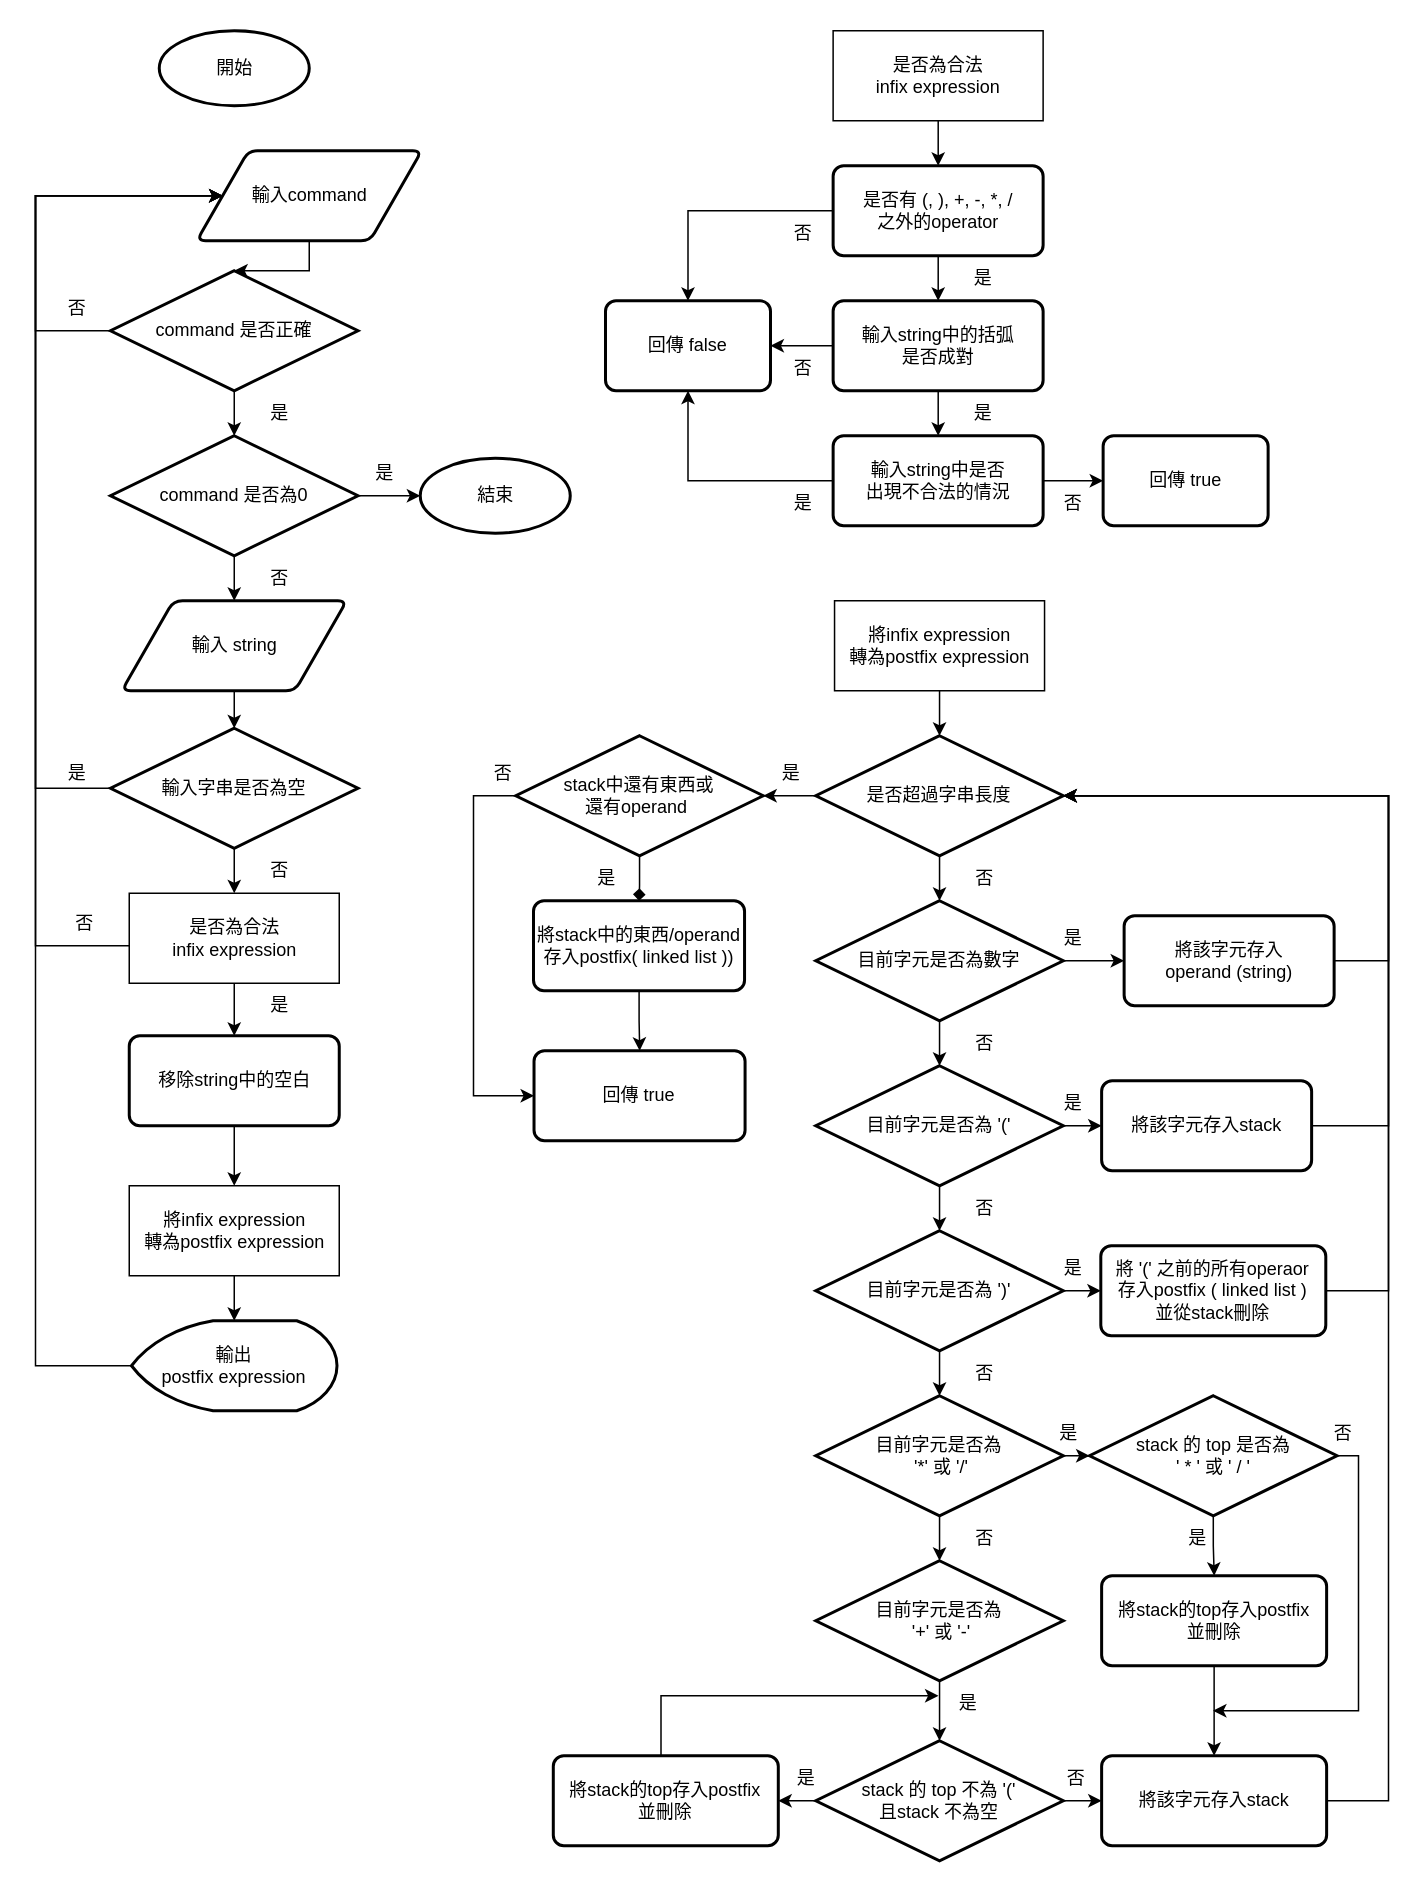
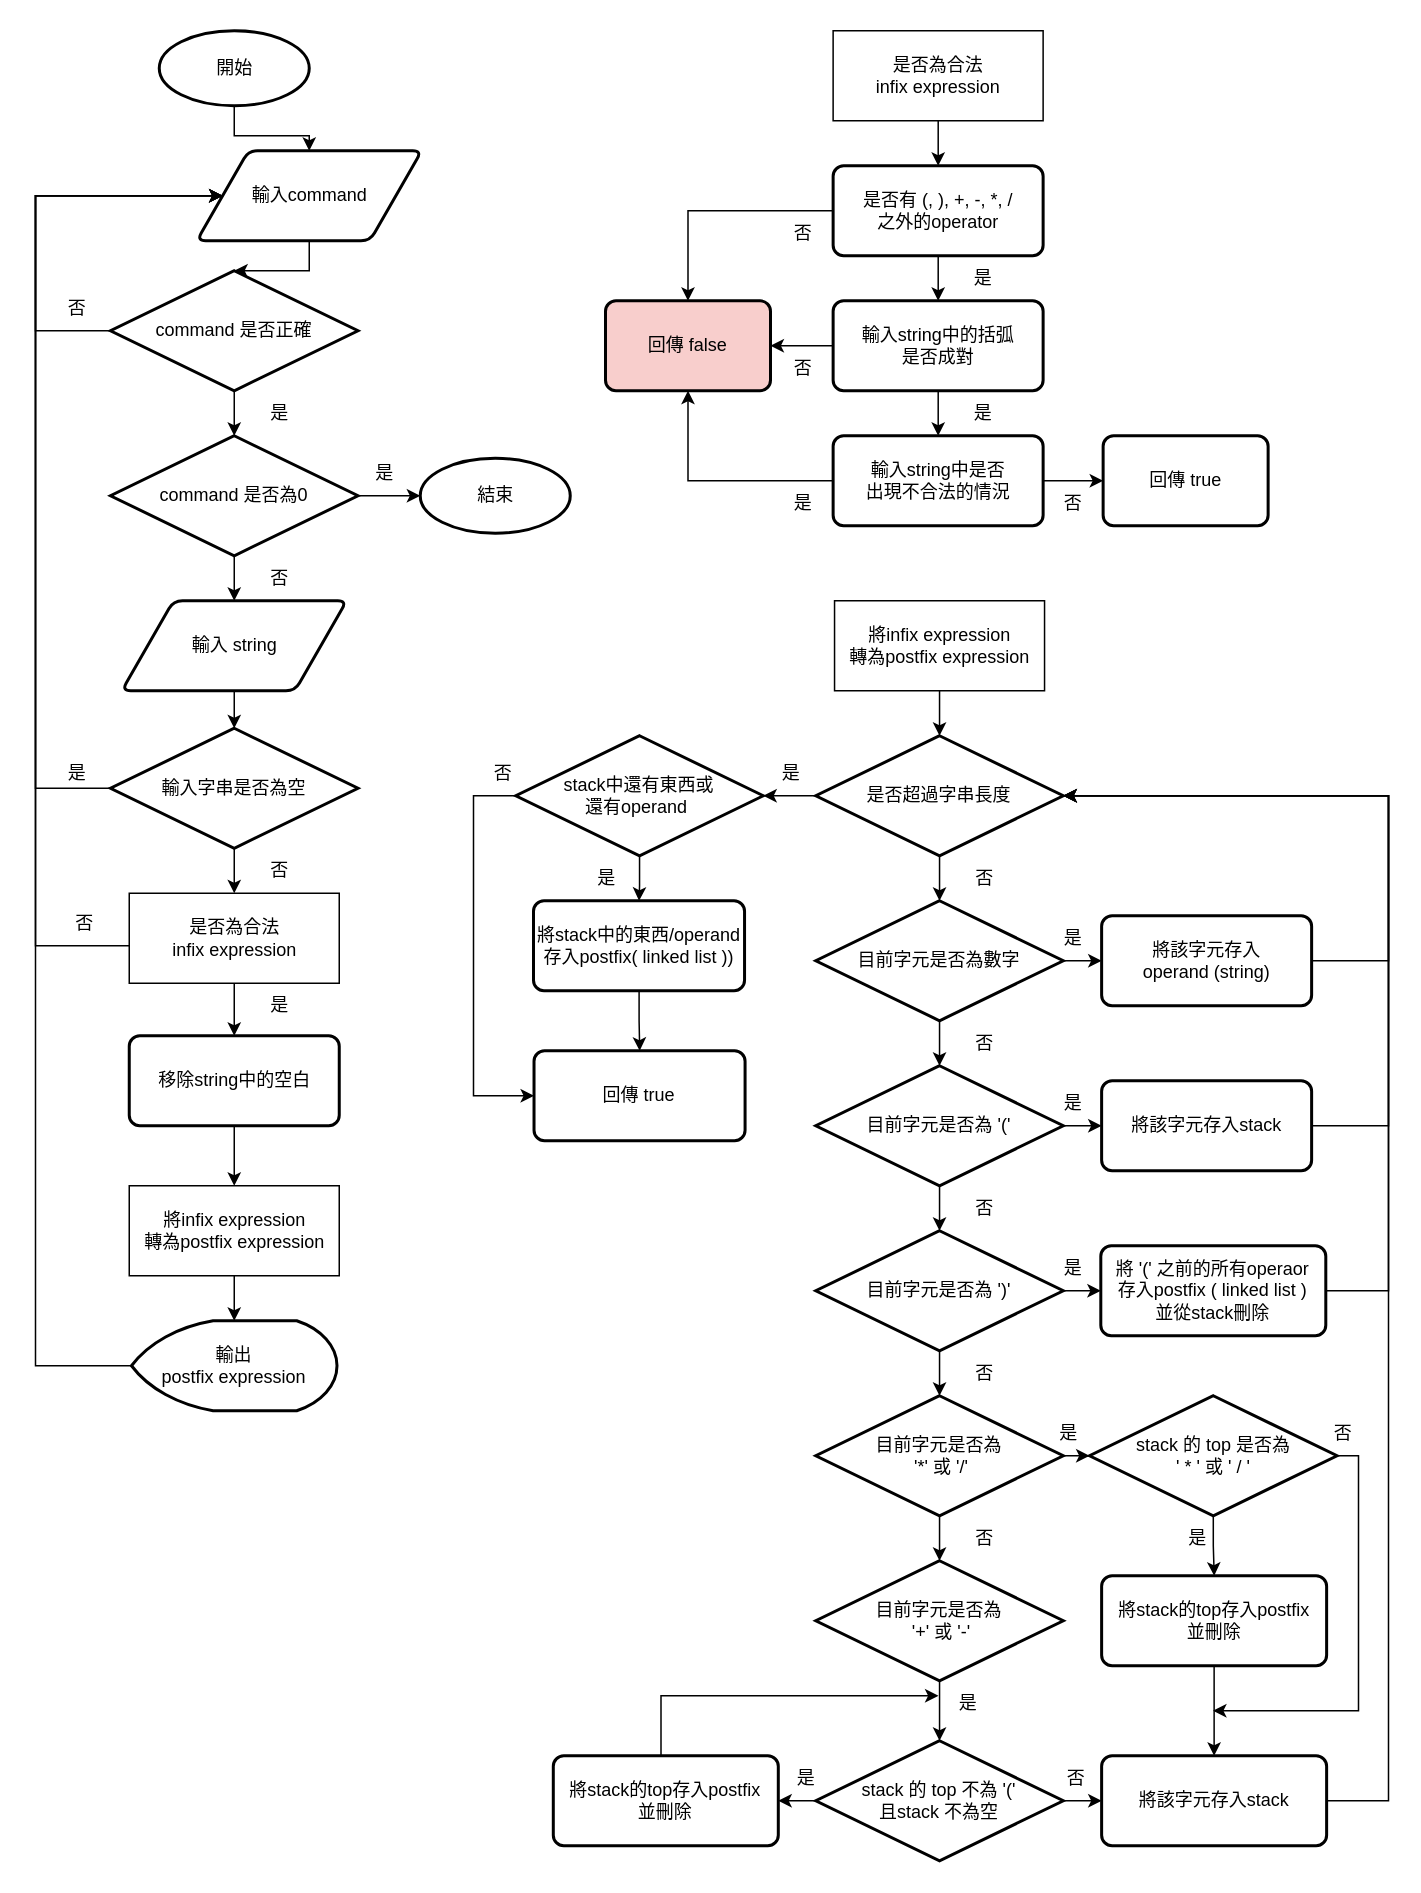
none -> (259, 136)
(688, 346) -> (688, 346)
(639, 888) -> (639, 889)
(1229, 961) -> (1206, 961)
